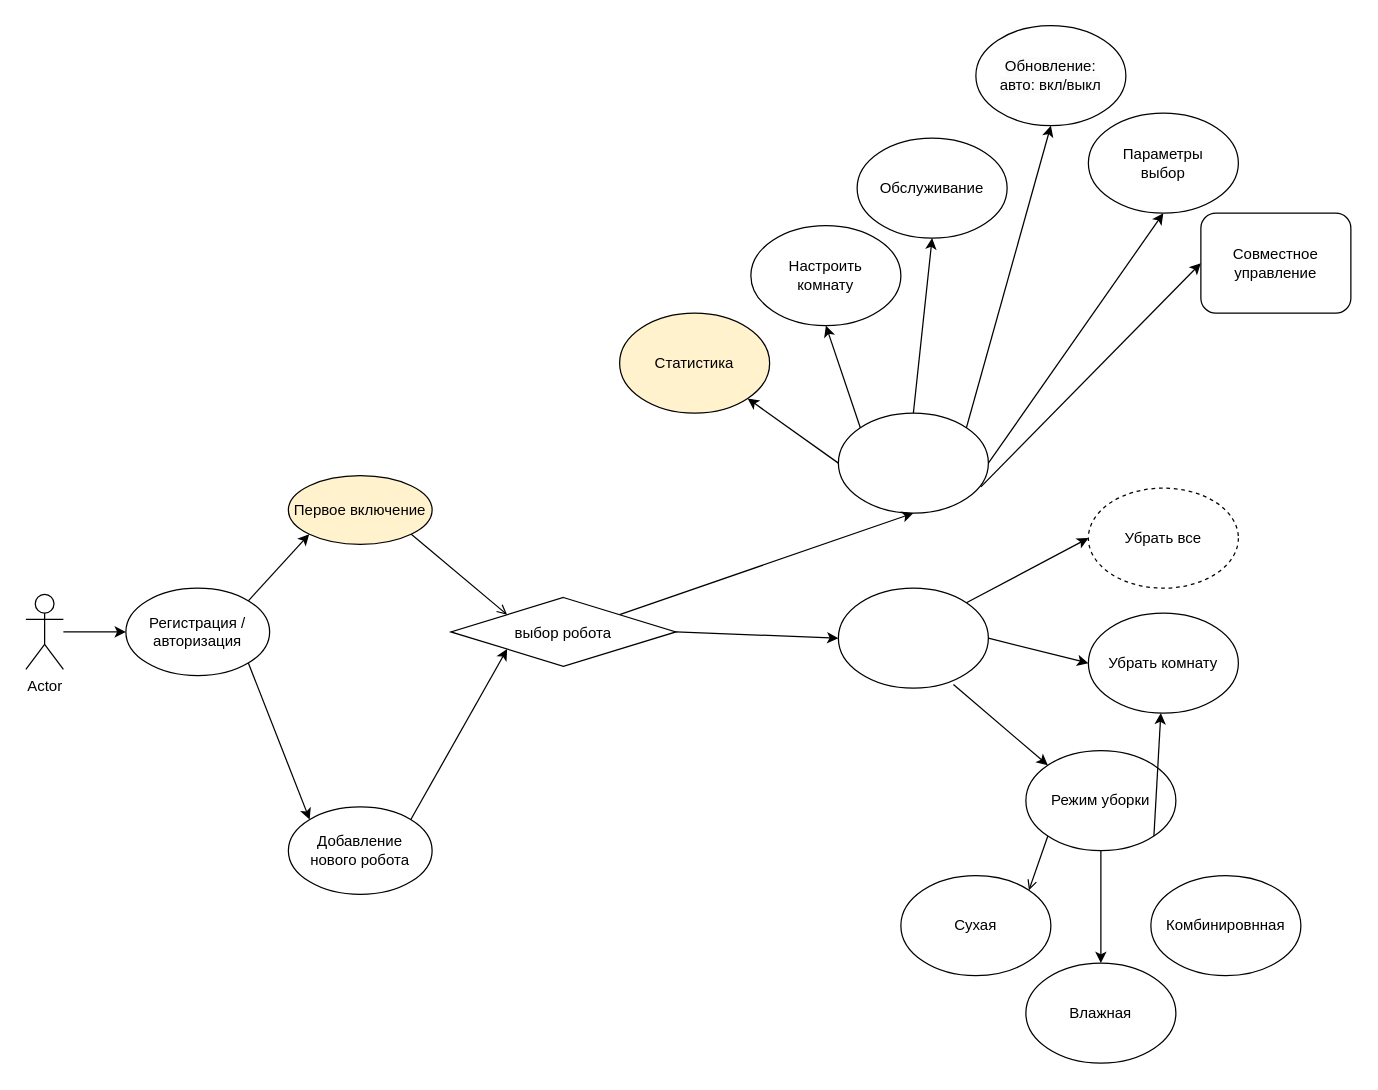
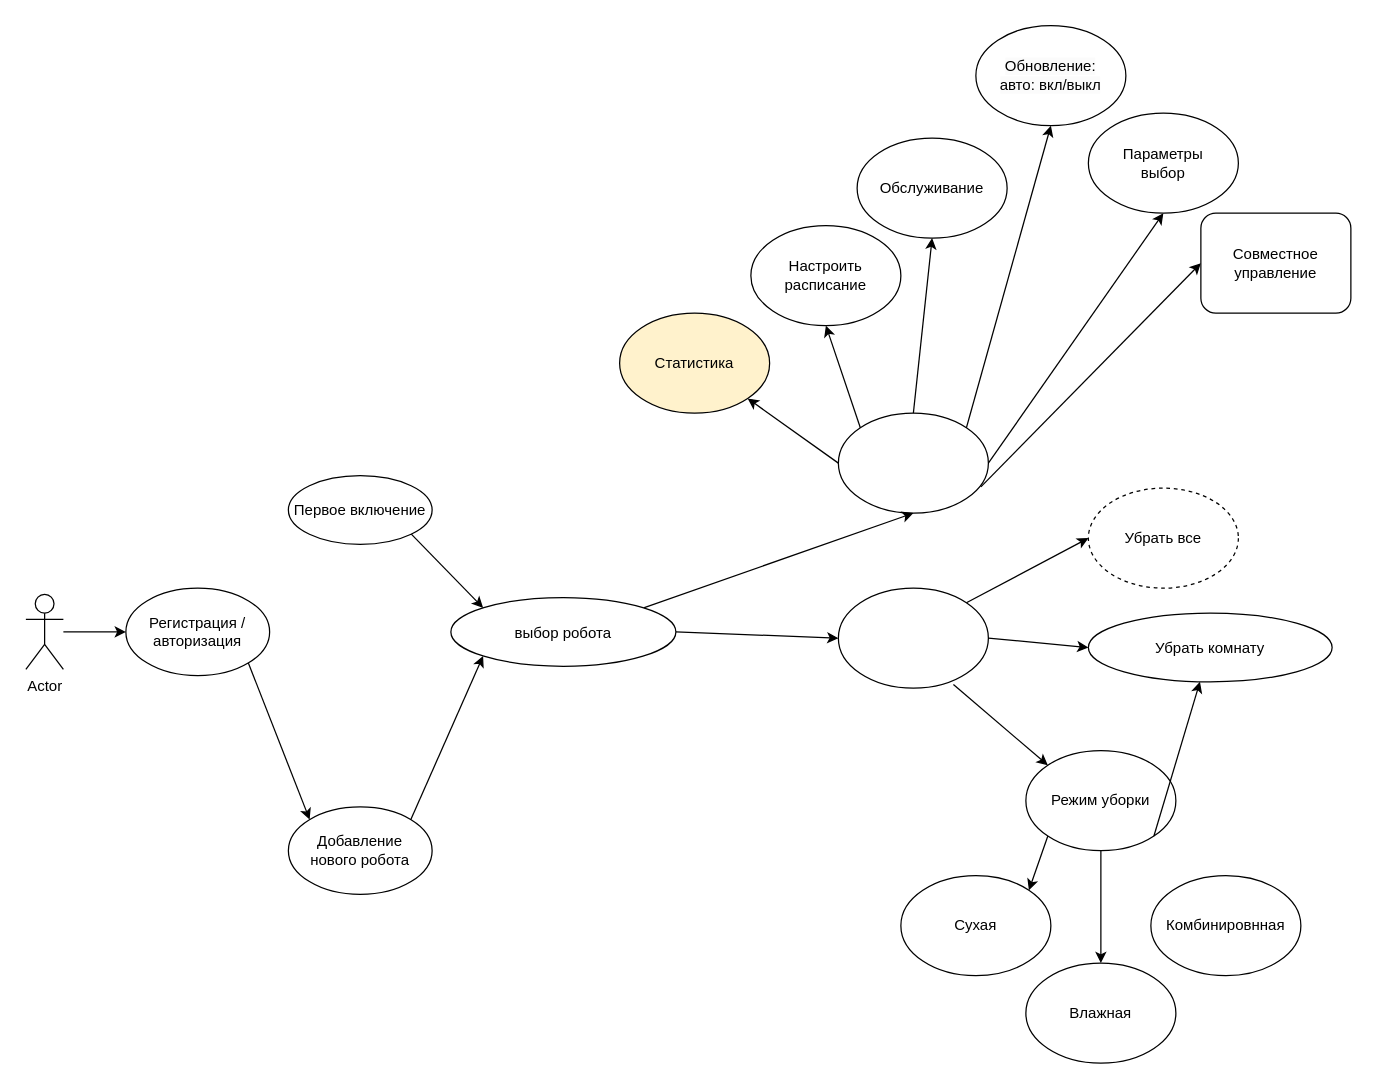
(826, 276) -> (826, 276)
(360, 510) -> (360, 510)
(276, 570) -> none
(459, 574) -> (445, 569)
(563, 632) -> (563, 632)
(1163, 663) -> (1210, 648)
(1031, 883) -> (1032, 881)
